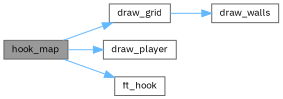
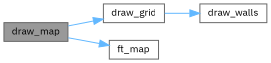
(36, 50) -> (36, 32)
(140, 50) -> none
(140, 86) -> (134, 50)
